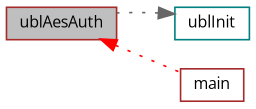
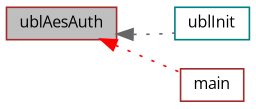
(138, 13) -> (154, 34)
